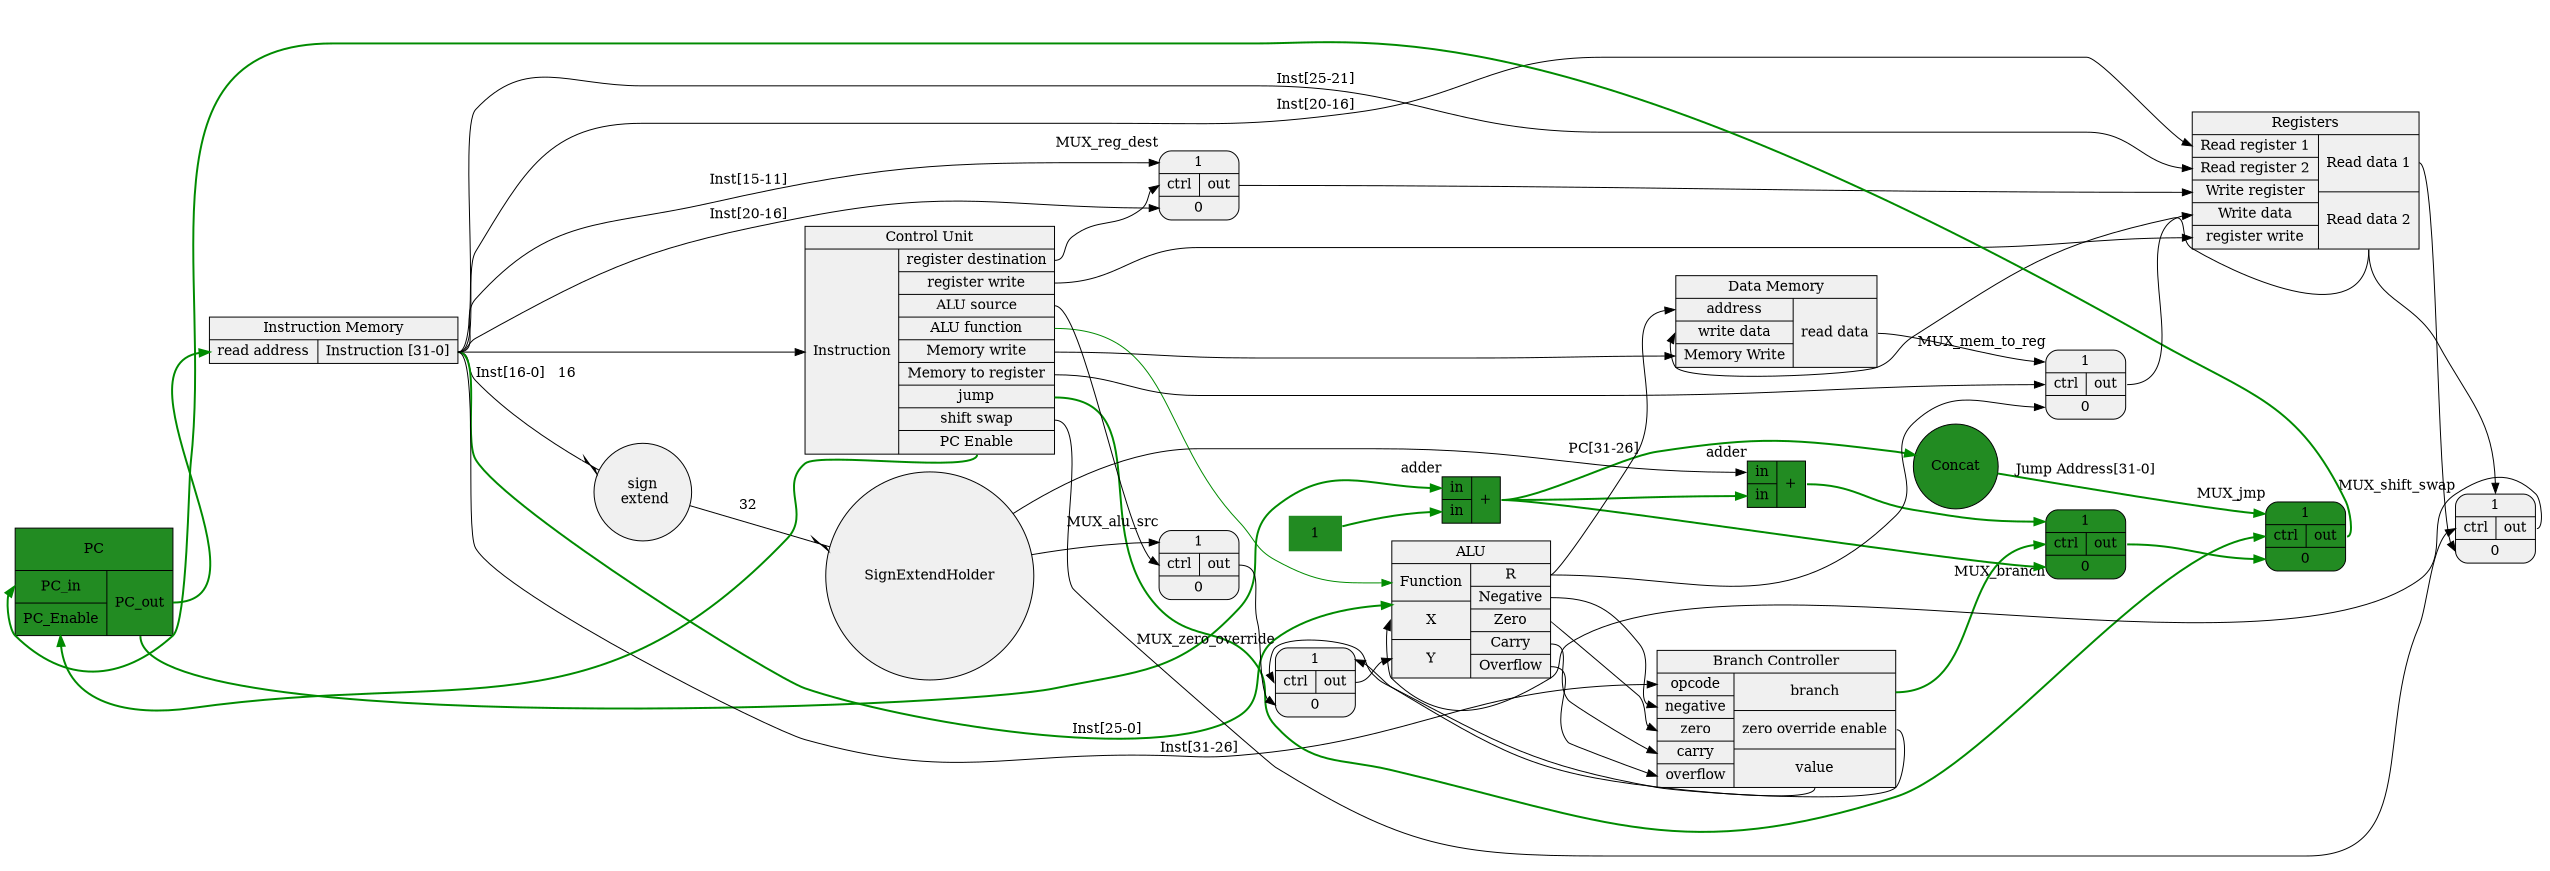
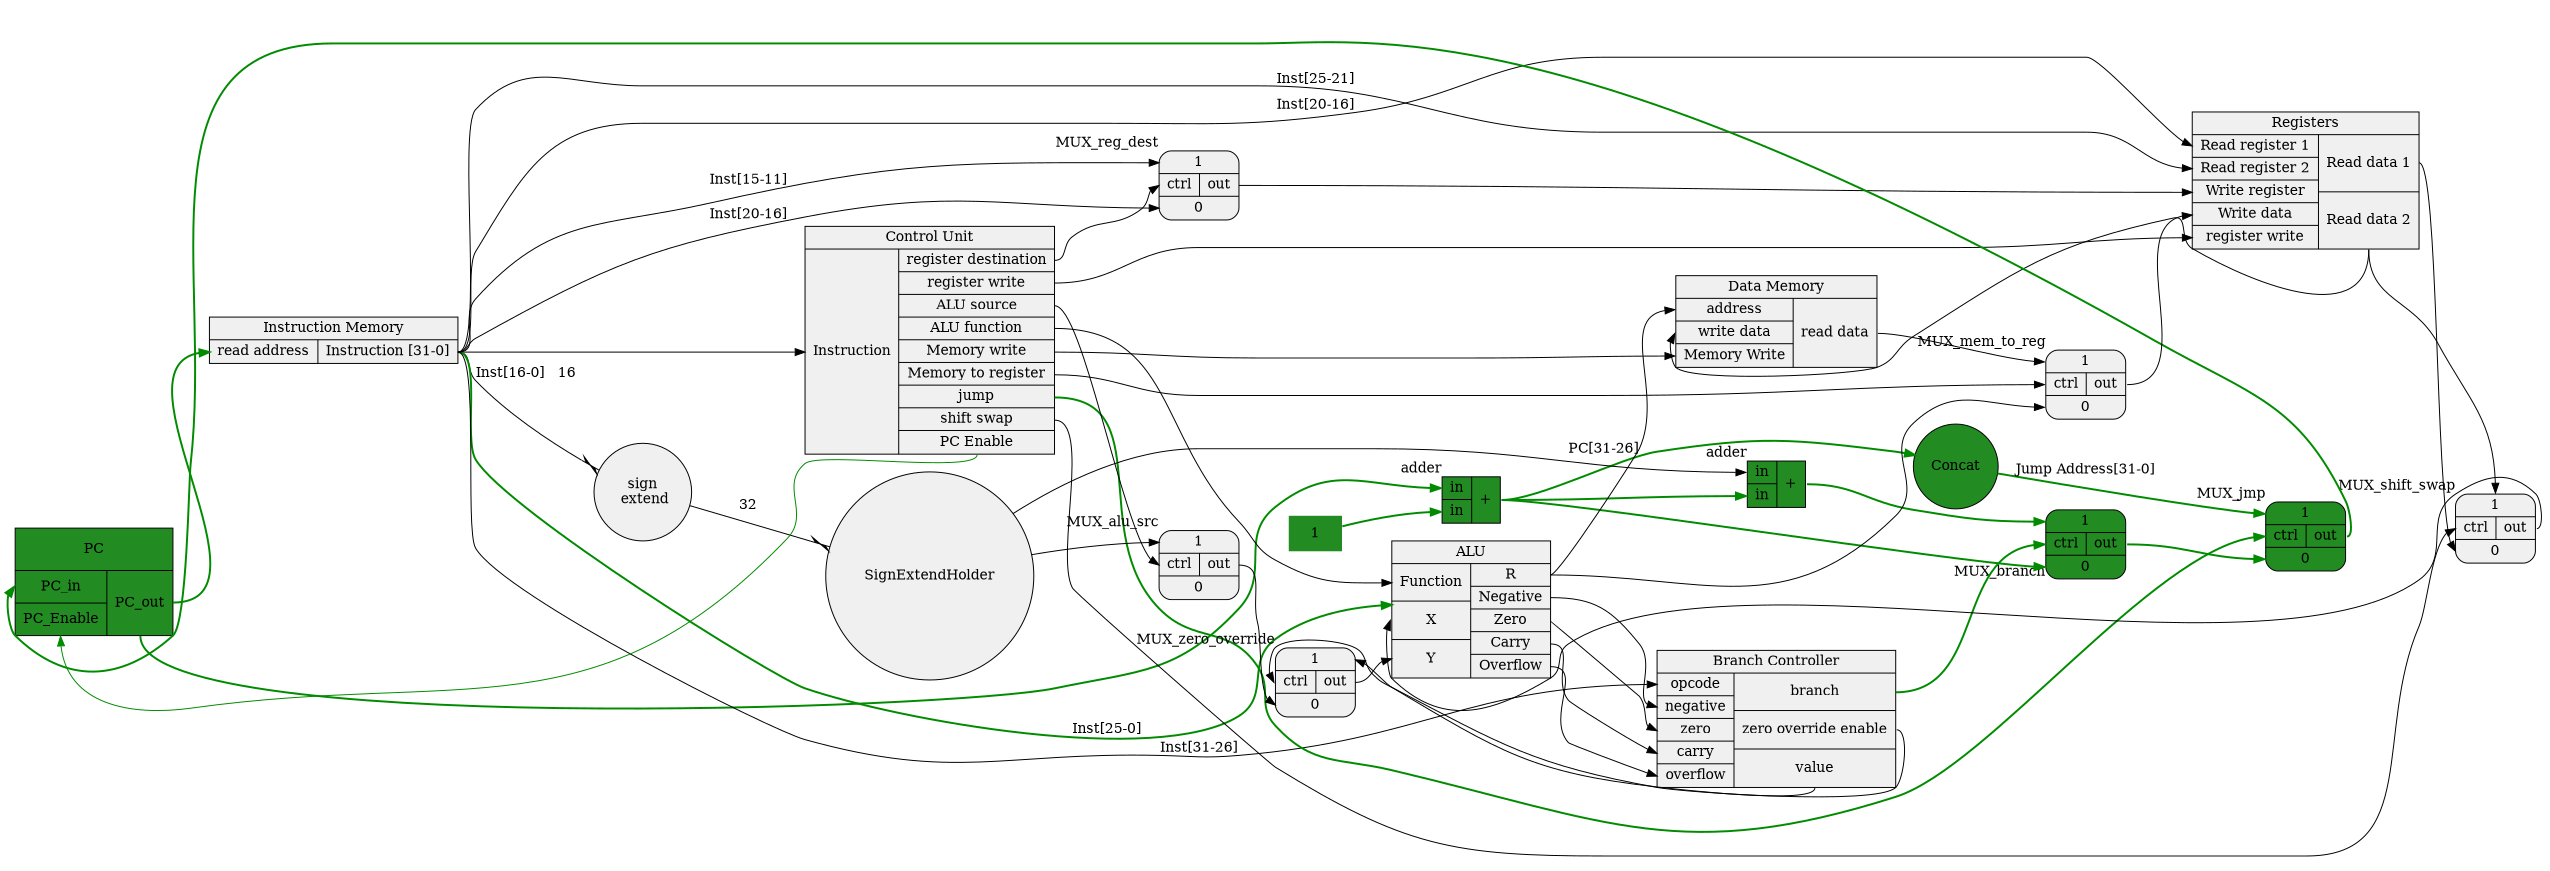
(1204, 474) -> (1204, 474)
(556, 676) -> (556, 676)
